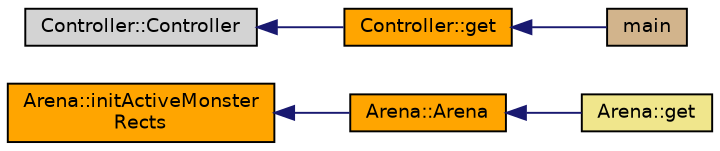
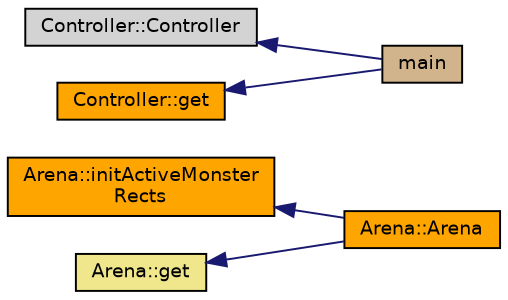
(310, 27) -> (329, 52)
(554, 113) -> (285, 250)
